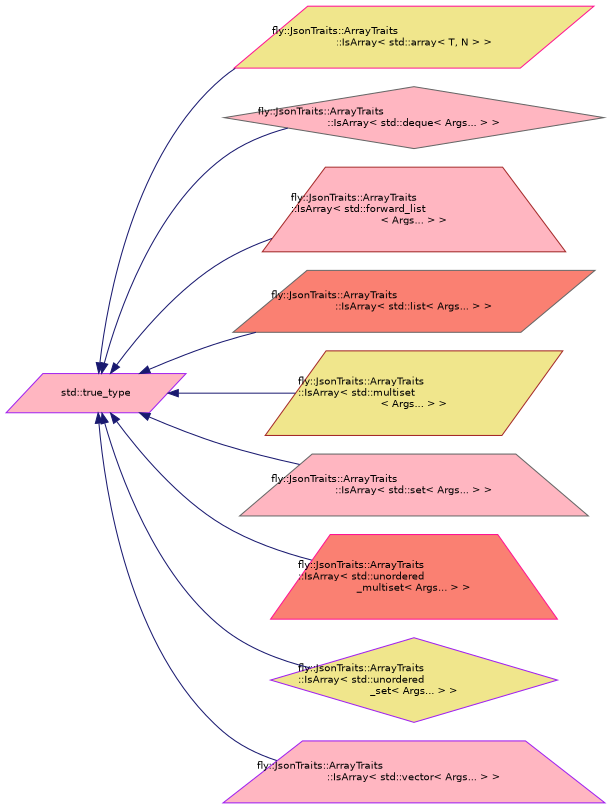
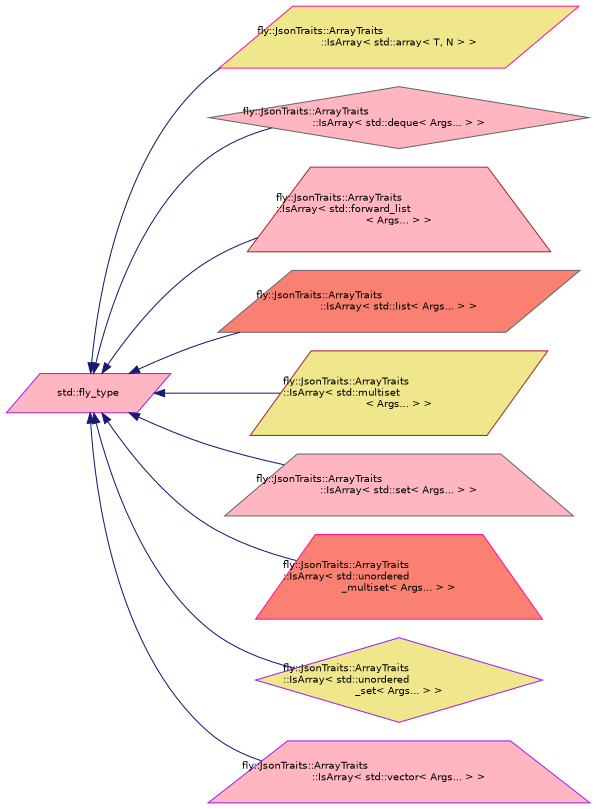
(96, 393) -> (89, 393)
